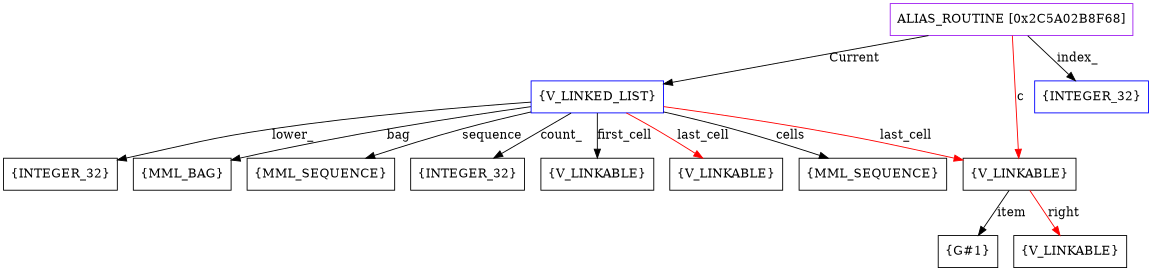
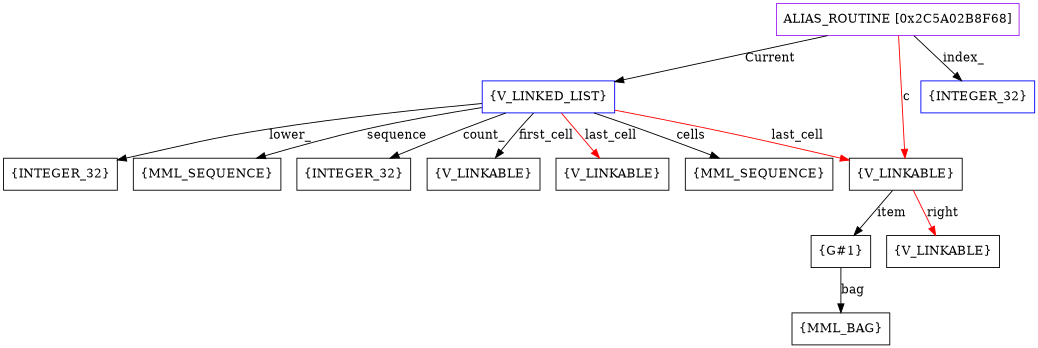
(385, 130) -> (841, 286)
